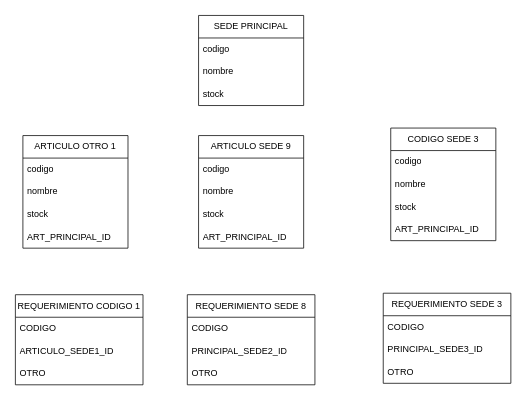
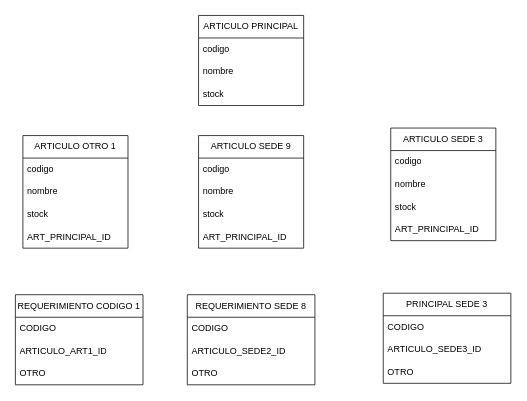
(251, 27) -> (251, 27)
(443, 139) -> (443, 139)
(447, 304) -> (447, 304)
(433, 349) -> (430, 349)
(63, 351) -> (60, 351)
(237, 351) -> (234, 351)
